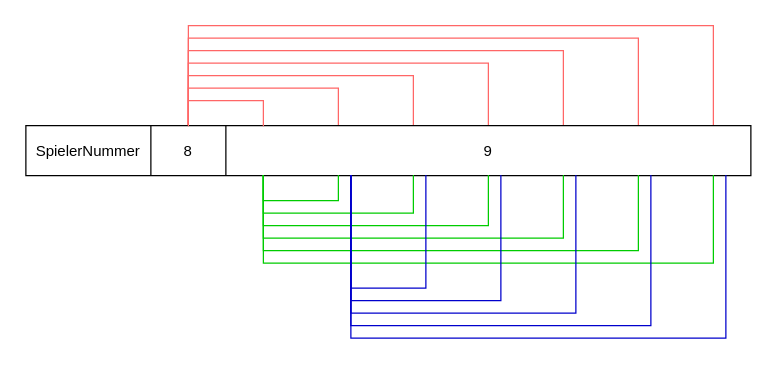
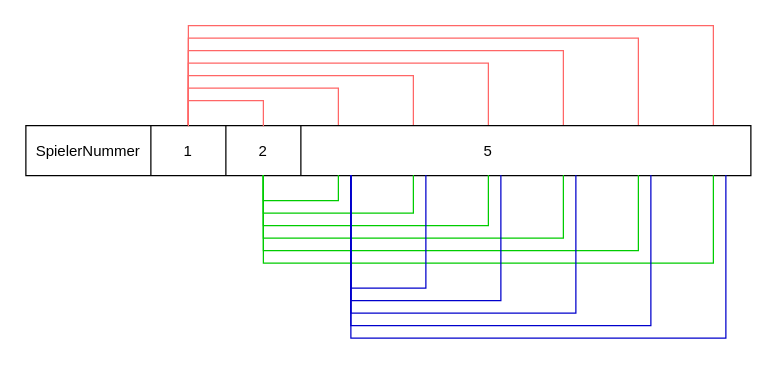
(188, 151) -> (188, 151)
none -> (263, 151)
(488, 151) -> (488, 151)
